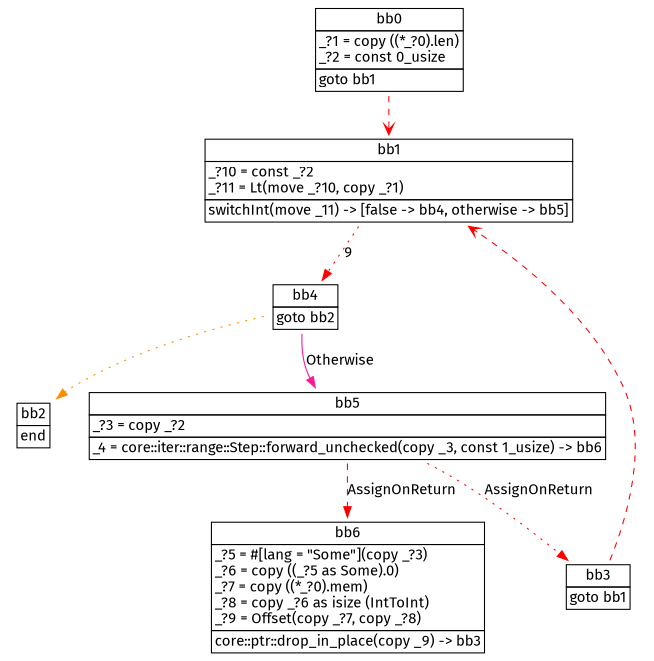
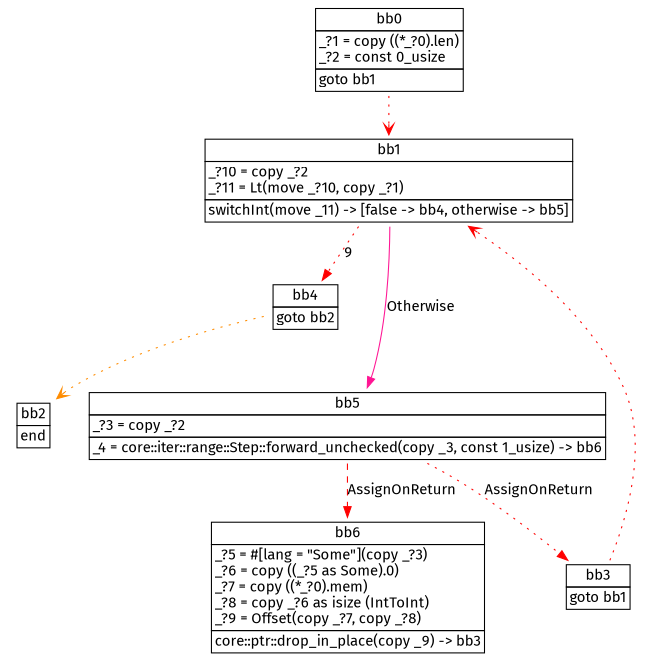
(389, 110) -> (389, 110)
(261, 172) -> (258, 172)
(161, 346) -> (161, 346)
(303, 356) -> (386, 303)
(615, 371) -> (615, 371)
